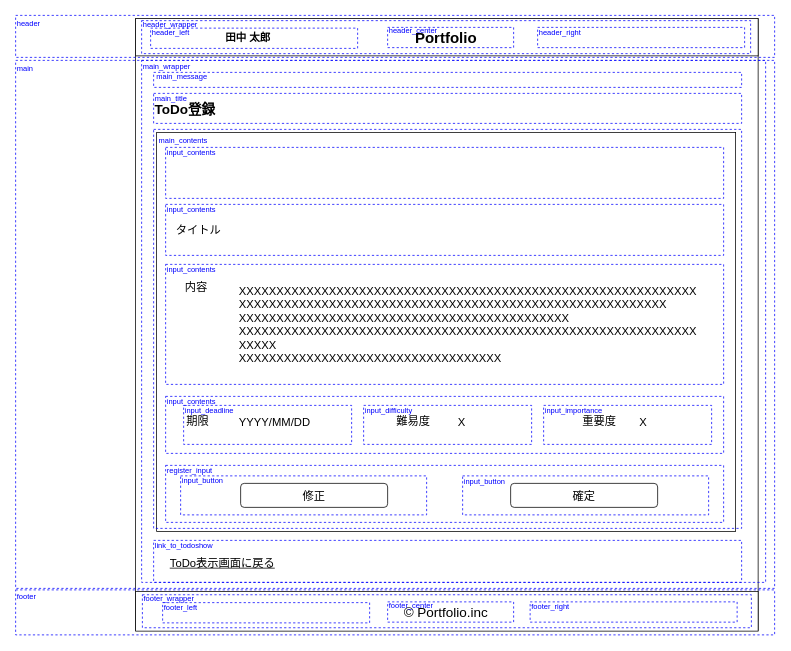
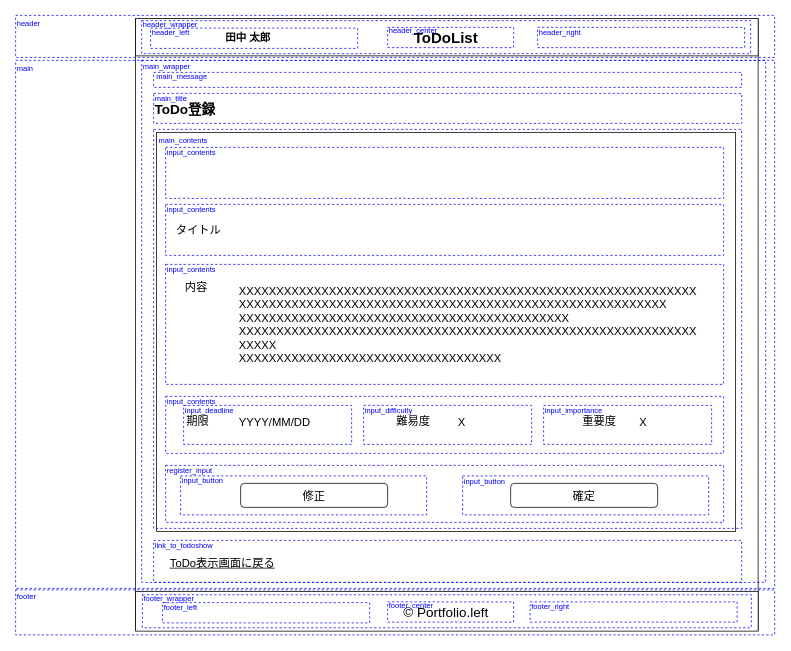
(446, 37) -> (446, 37)
(446, 612) -> (446, 612)
